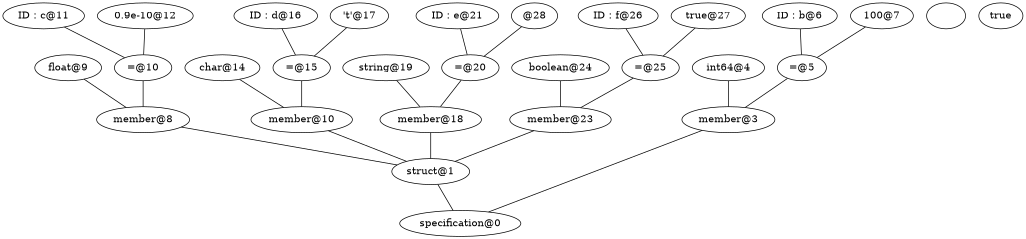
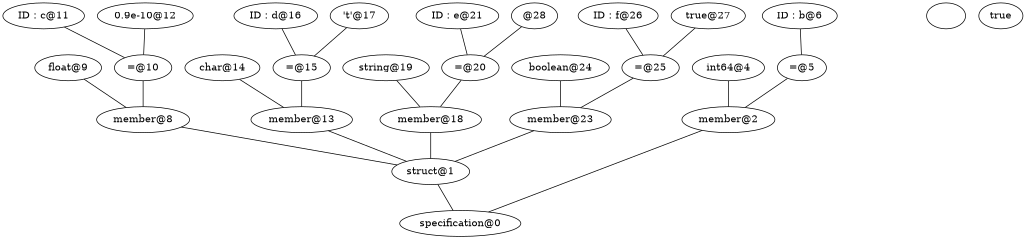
(882, 16) -> none
(302, 120) -> (302, 120)
(728, 120) -> (728, 120)
